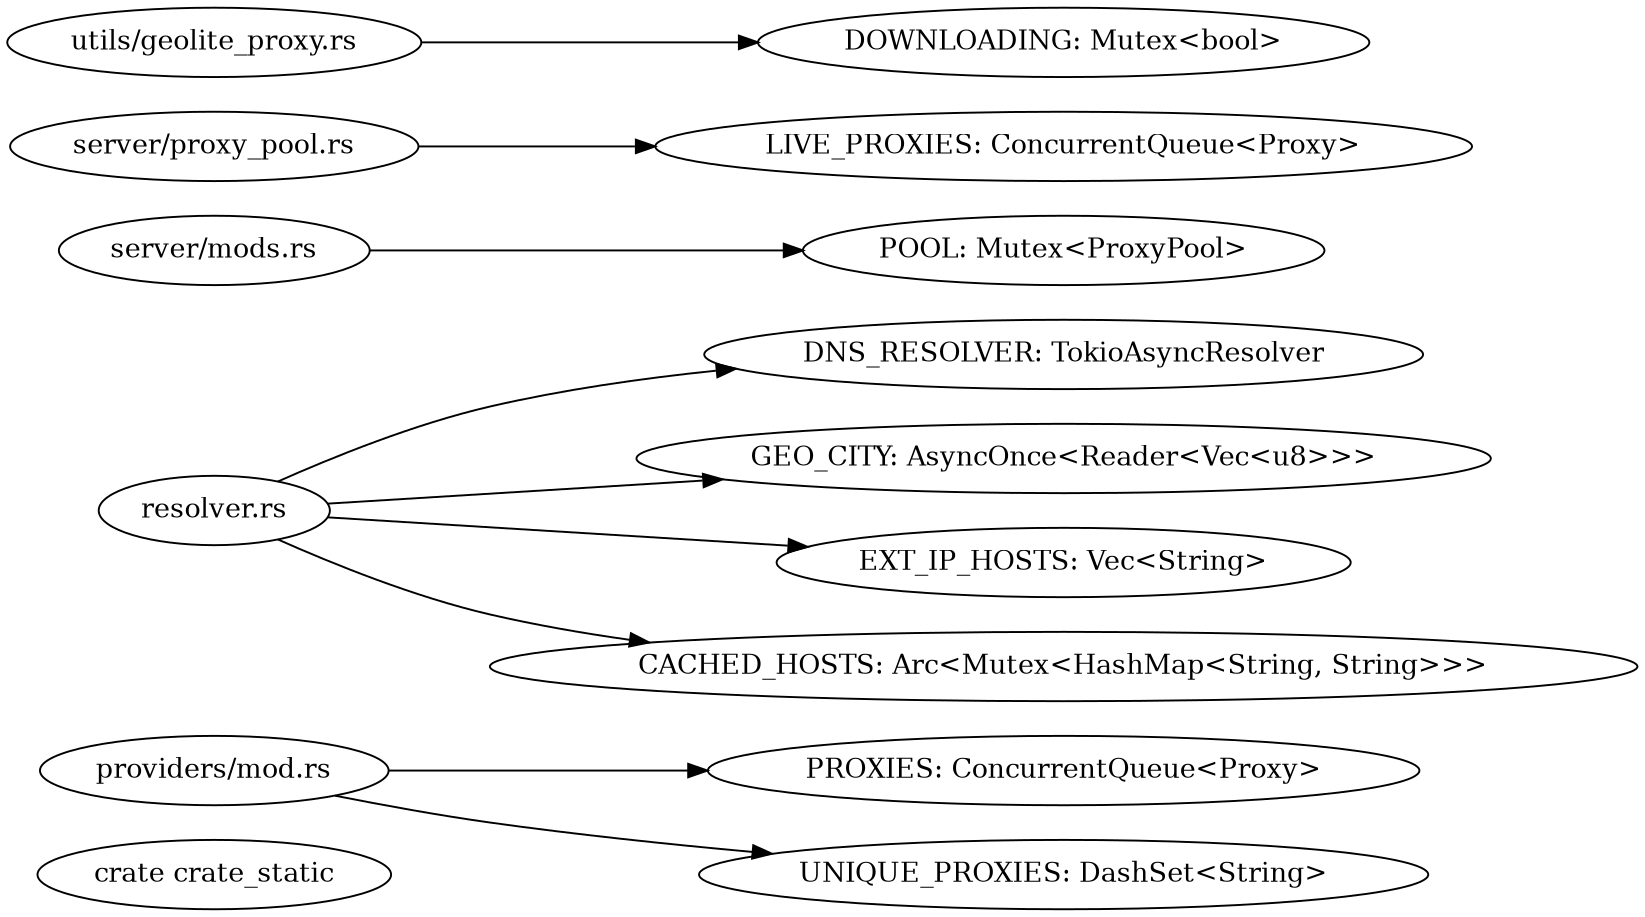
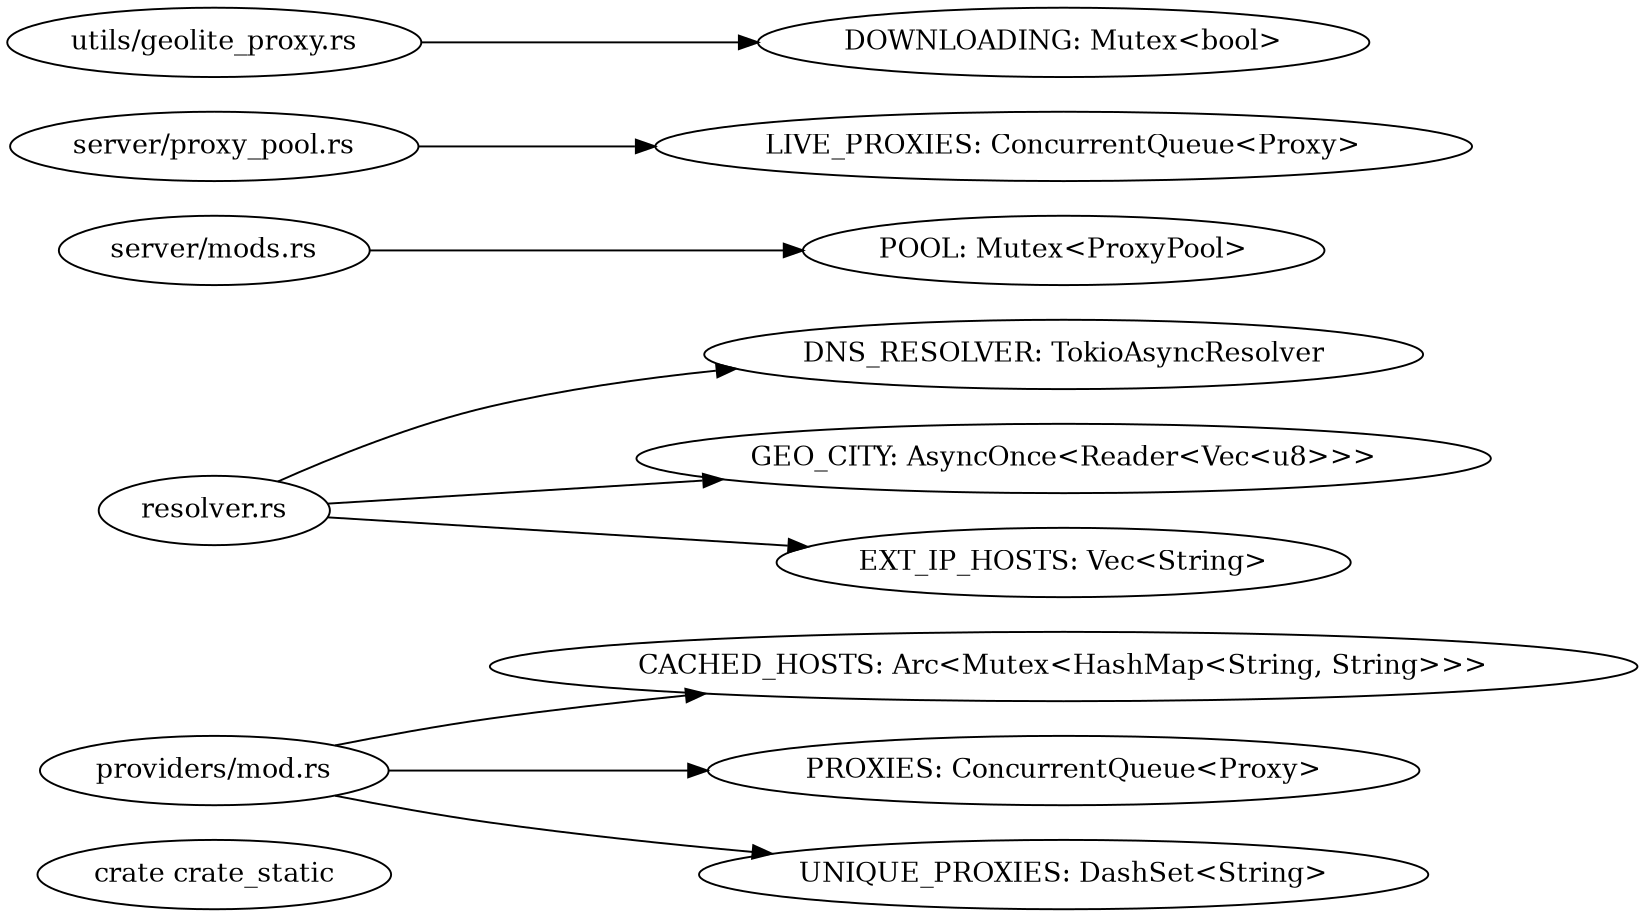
(450, 604) -> (510, 716)
